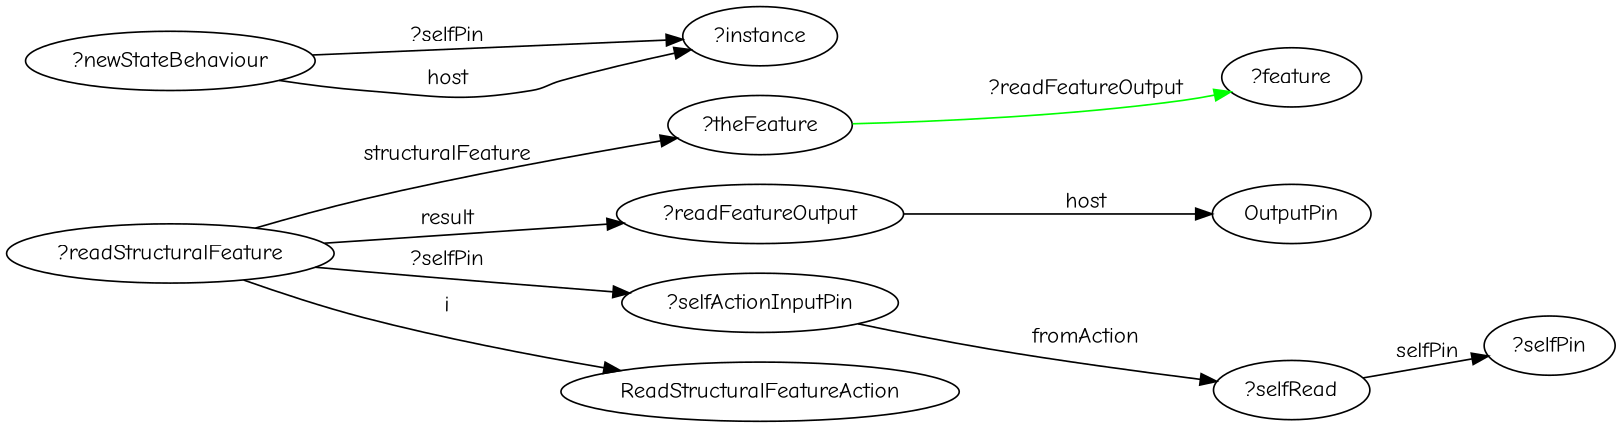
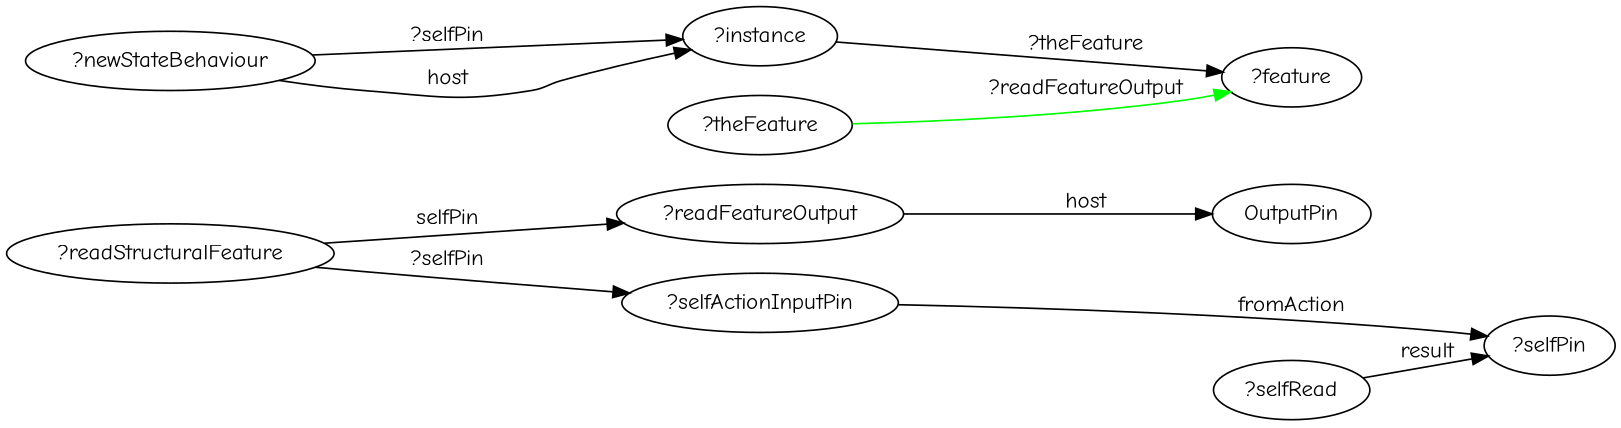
none -> (1021, 56)
(457, 179) -> none
(448, 218) -> (448, 218)
(1428, 351) -> (1428, 351)
(1029, 355) -> (1185, 314)
(760, 392) -> none
